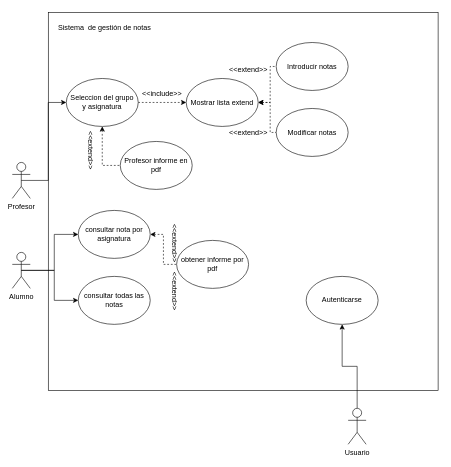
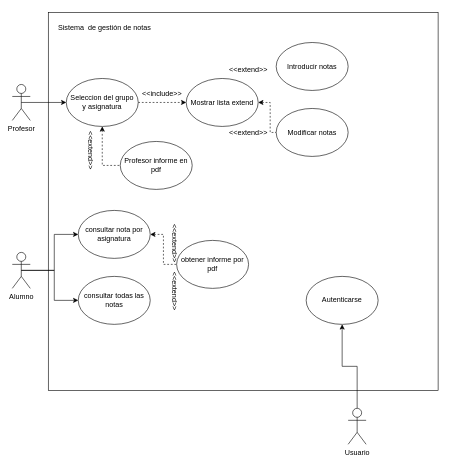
(270, 80) -> none
(21, 180) -> (21, 102)
